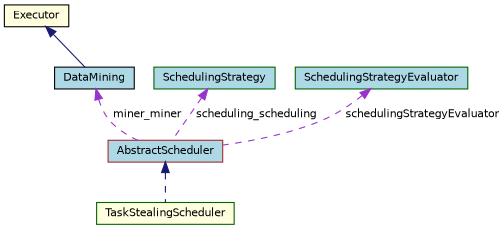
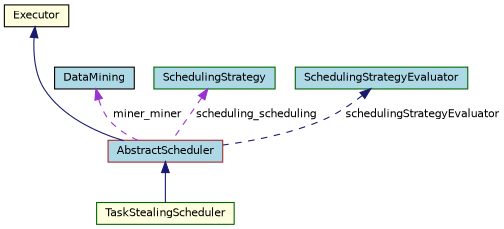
(69, 51) -> (58, 106)
(296, 130) -> (296, 130)
(165, 188) -> (165, 188)
